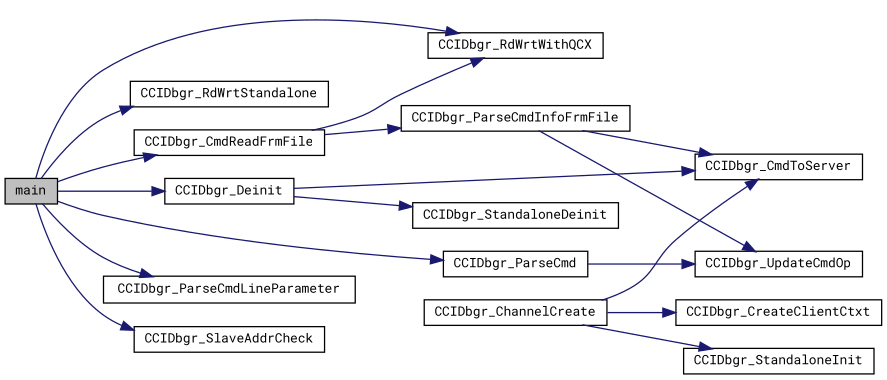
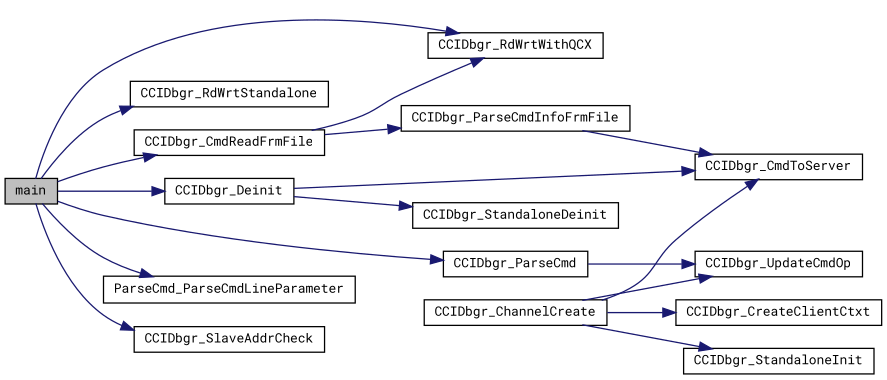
(641, 188) -> (644, 289)
(229, 290) -> (229, 290)
